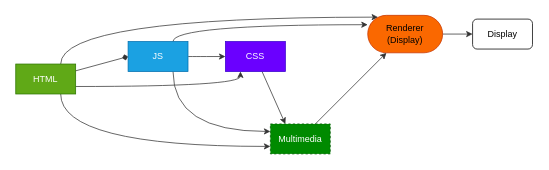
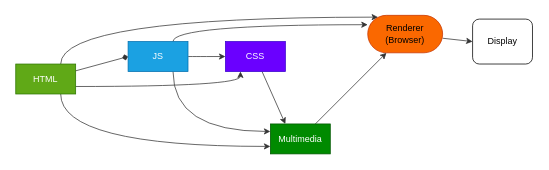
(405, 34) -> (405, 34)
(503, 34) -> (503, 42)
(300, 139) -> (300, 139)
